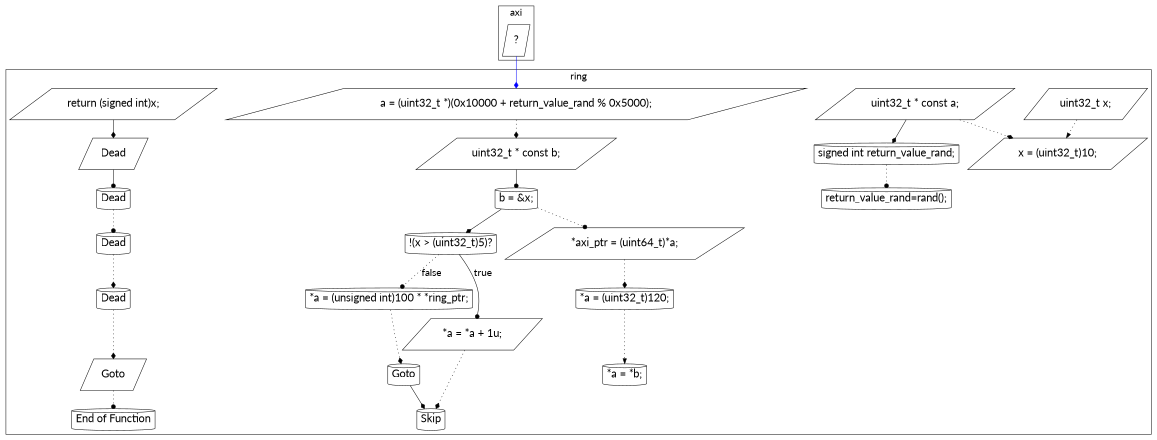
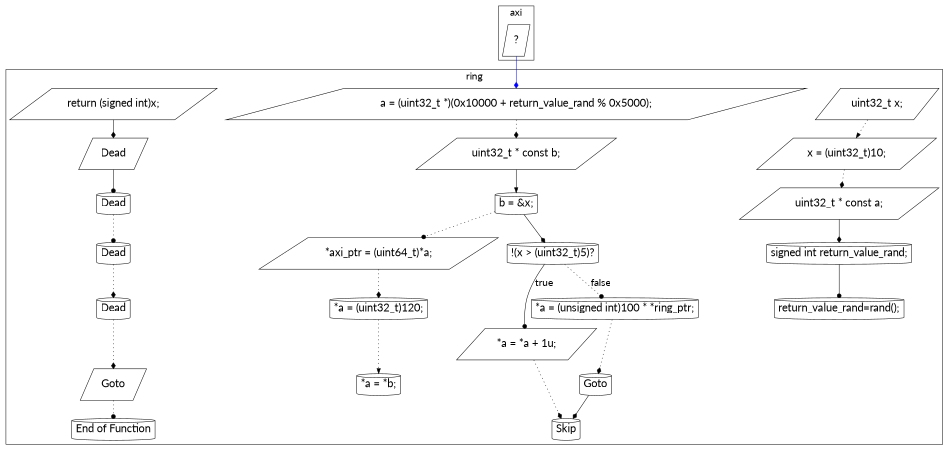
(983, 128) -> (843, 176)
(887, 174) -> (839, 279)
(516, 177) -> (516, 179)
